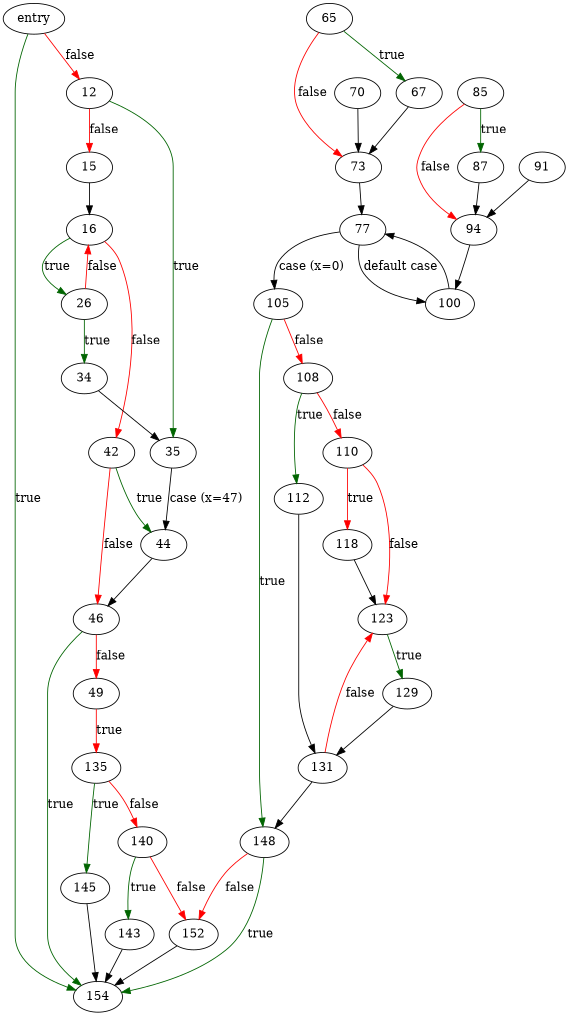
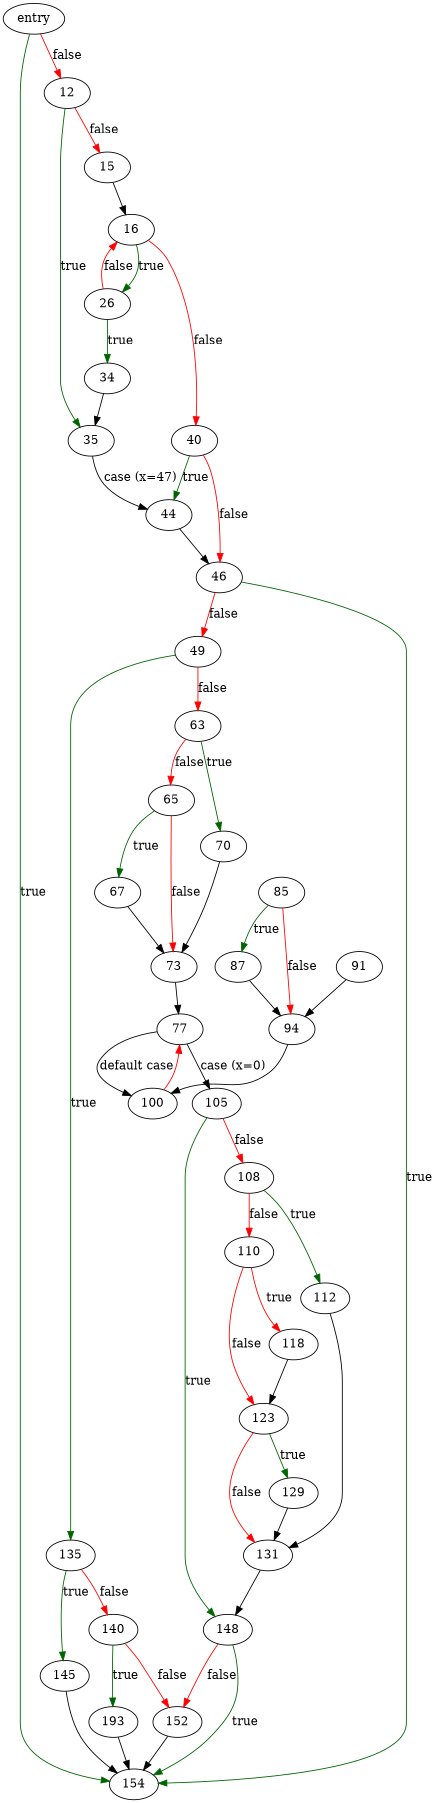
(430, 254) -> (174, 1073)
(112, 453) -> (195, 441)
(340, 694) -> (230, 1484)
(96, 726) -> (71, 1060)
none -> (198, 726)
(130, 934) -> (113, 1722)
